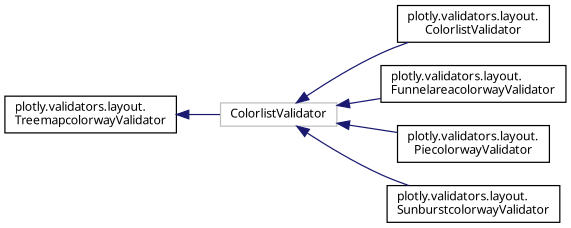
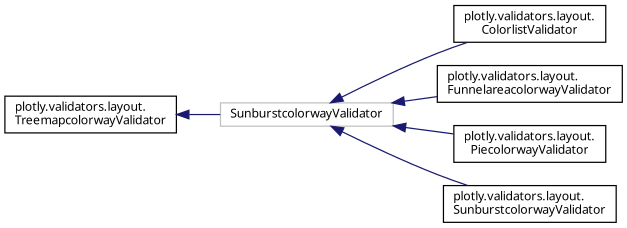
(279, 115) -> (307, 115)
